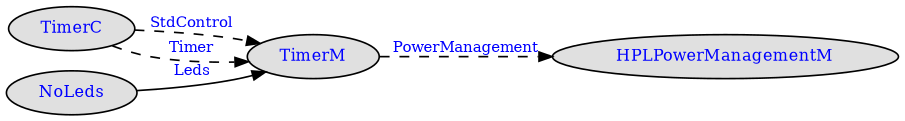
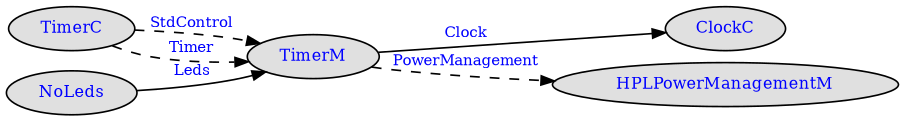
none -> (725, 29)
